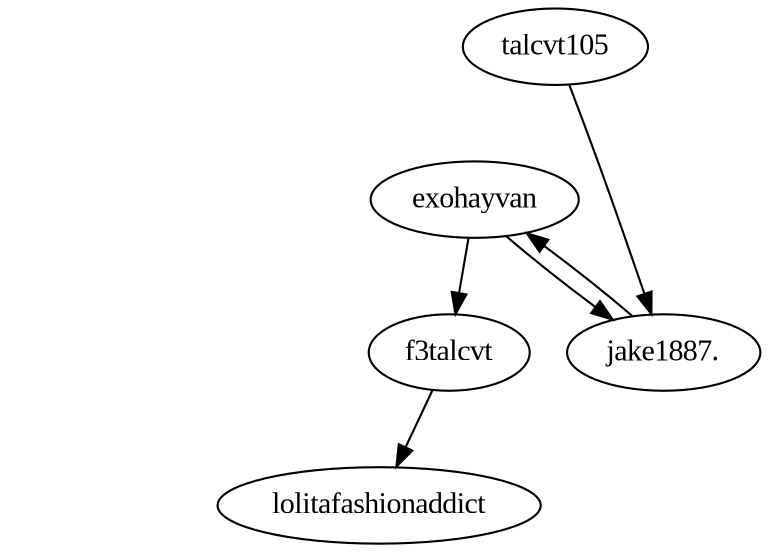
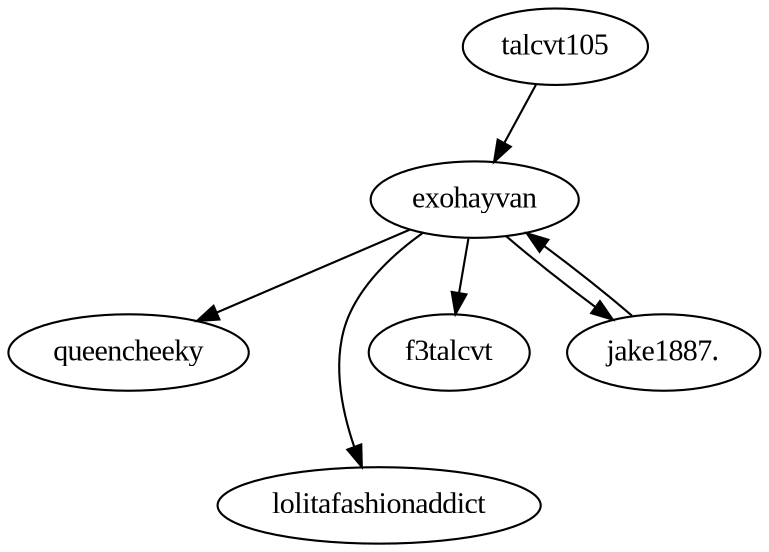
(608, 189) -> (520, 114)
none -> (129, 353)
(419, 419) -> (345, 326)
